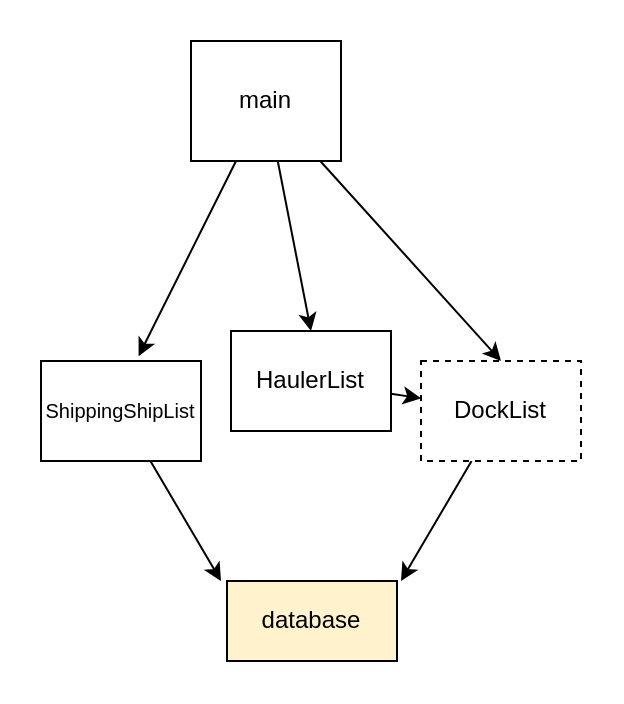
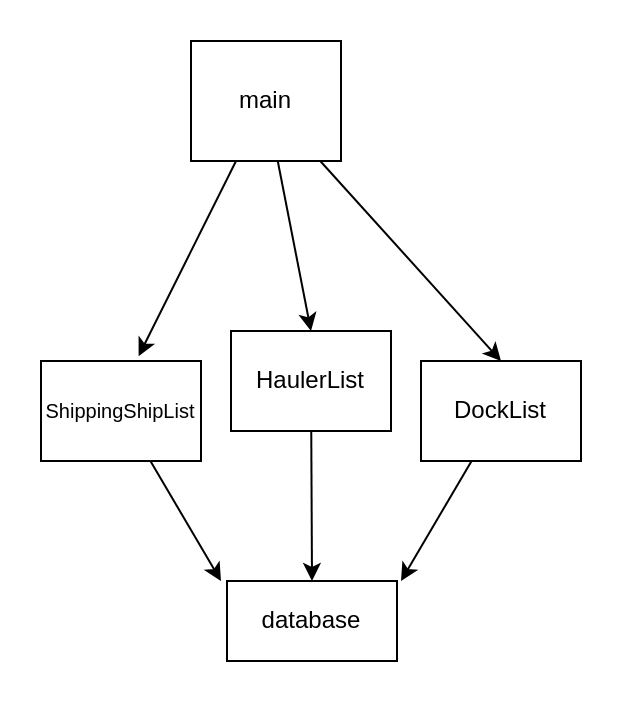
(399, 395) -> (312, 499)
(501, 411) -> (501, 411)
(312, 621) -> (312, 621)
